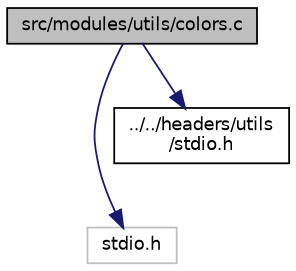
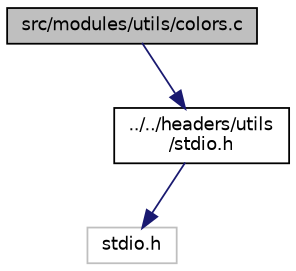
(95, 127) -> (169, 188)
